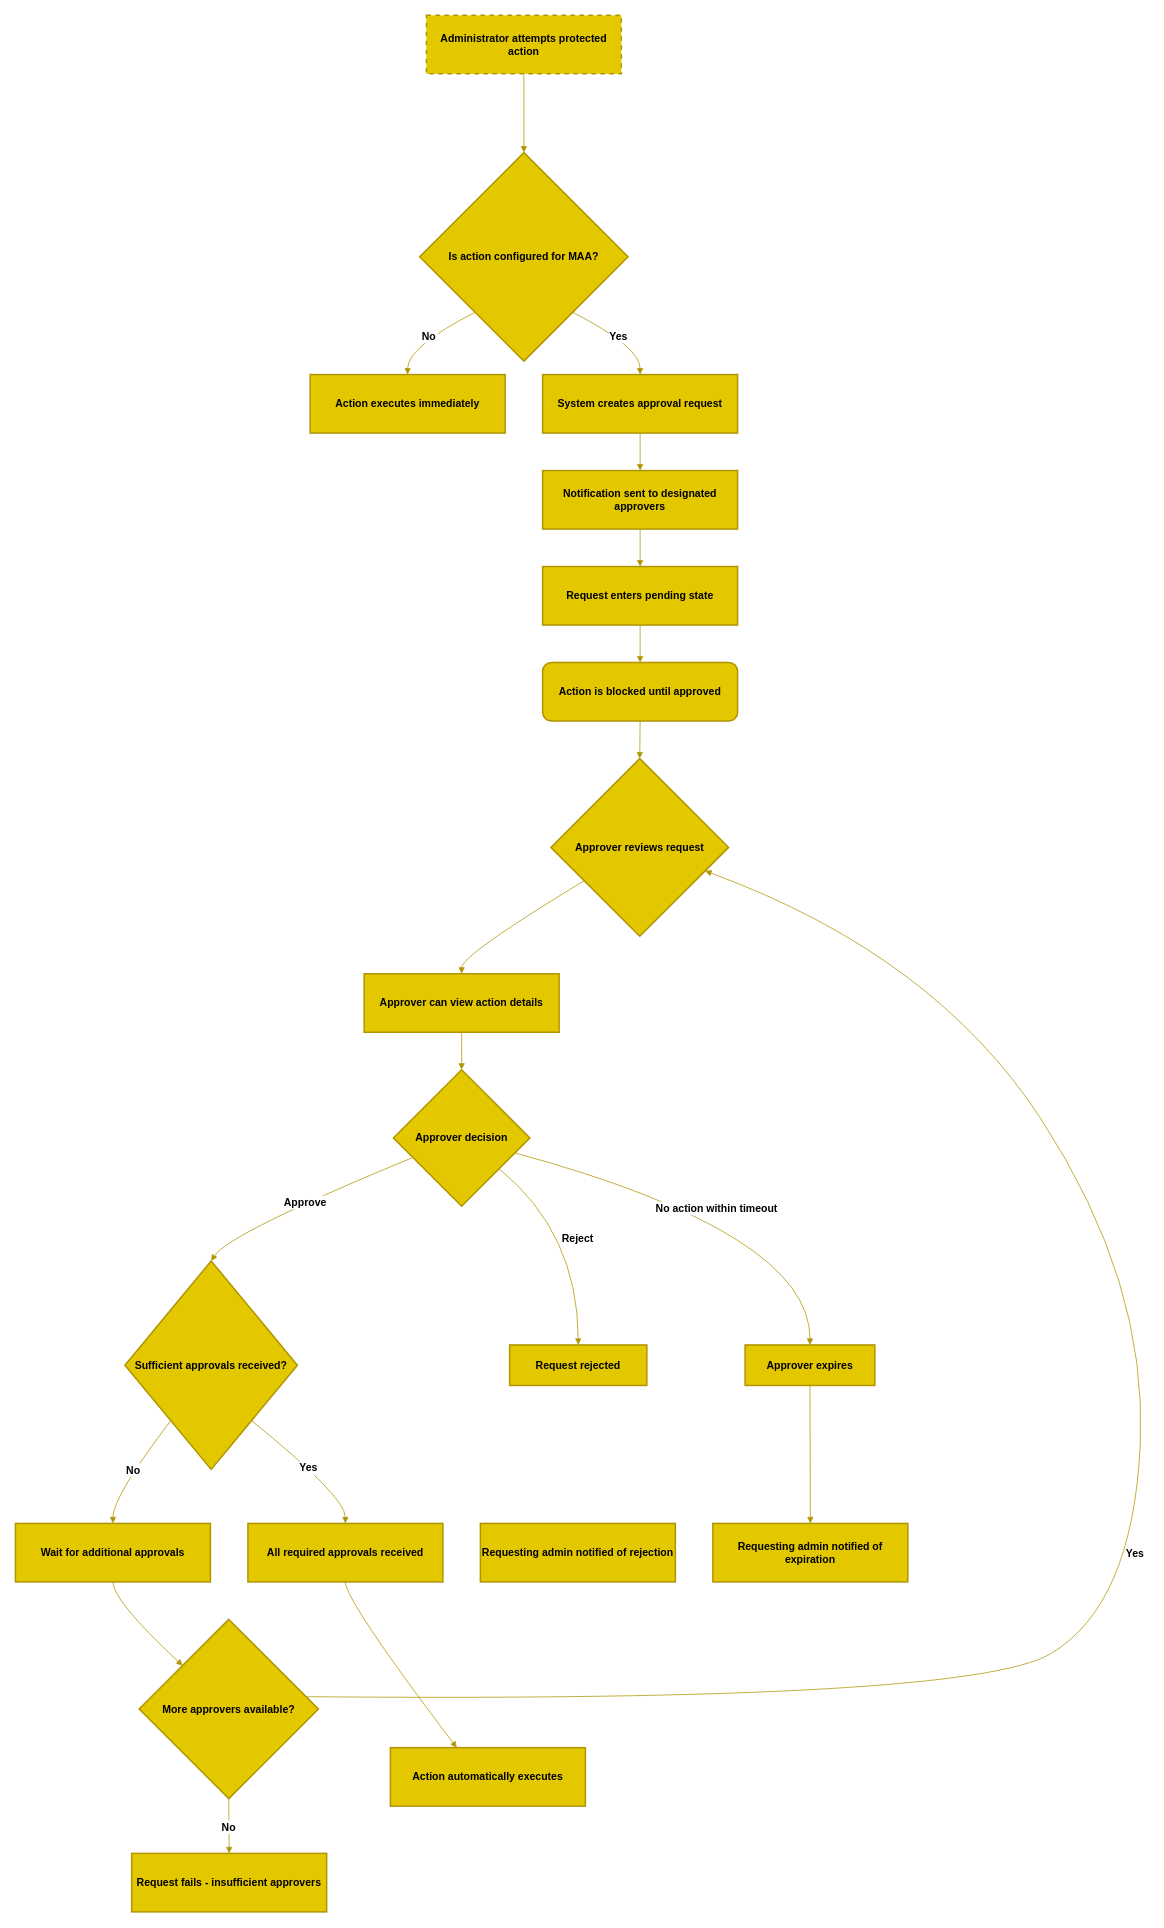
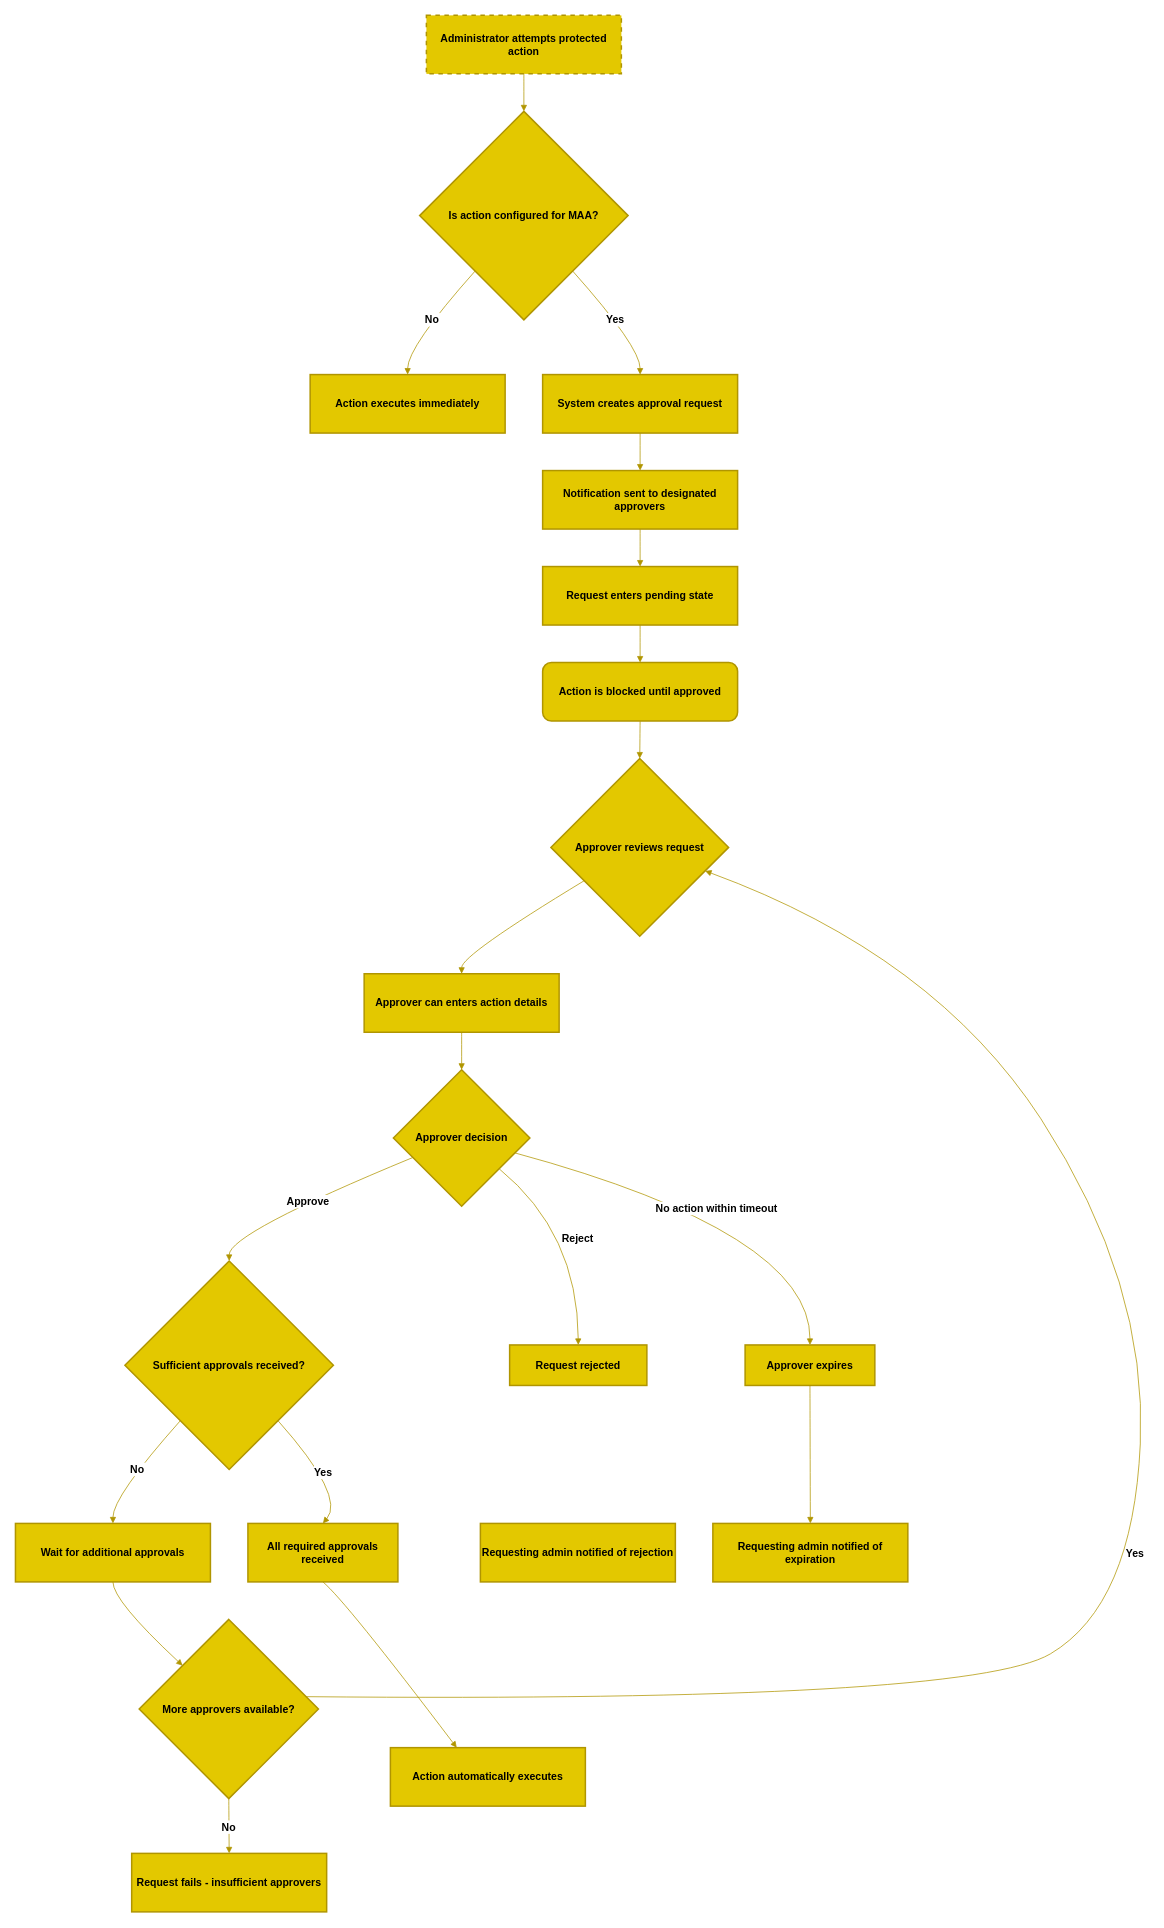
(524, 257) -> (524, 216)
(462, 1003) -> (462, 1003)
(211, 1365) -> (229, 1365)
(345, 1553) -> (323, 1553)
